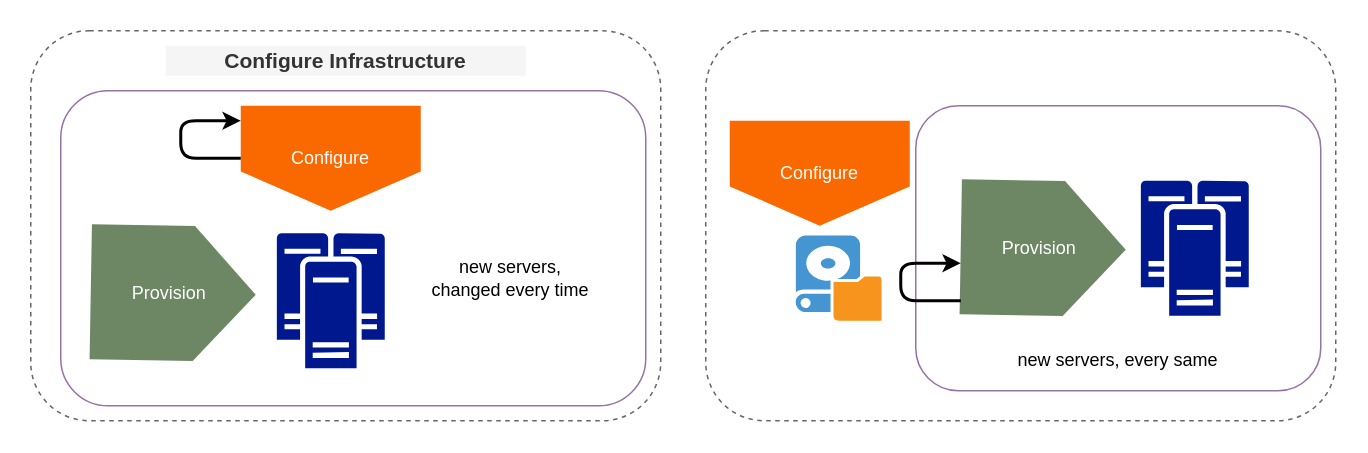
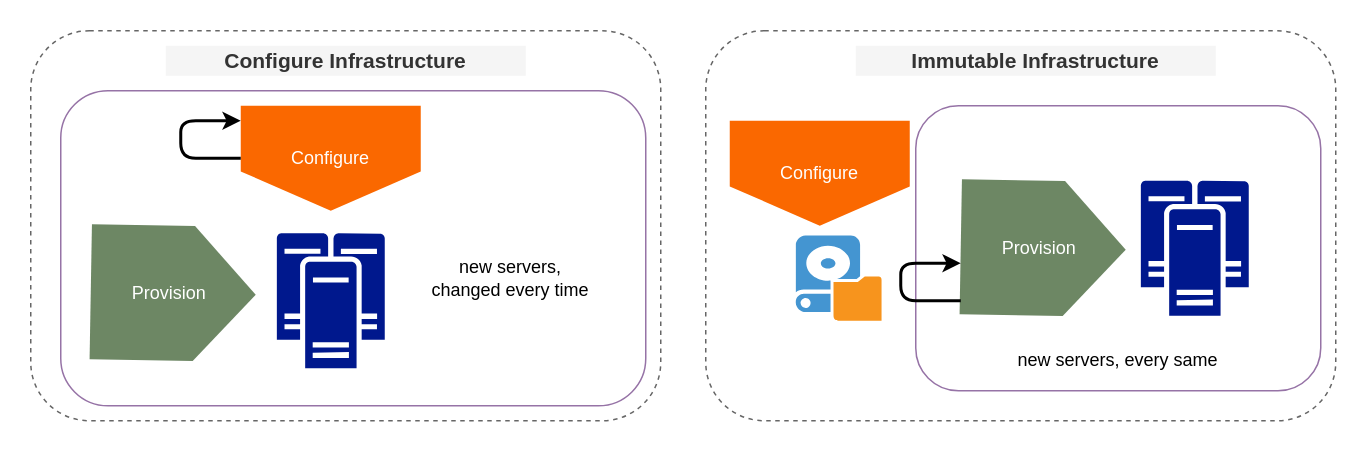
none -> (1036, 61)
